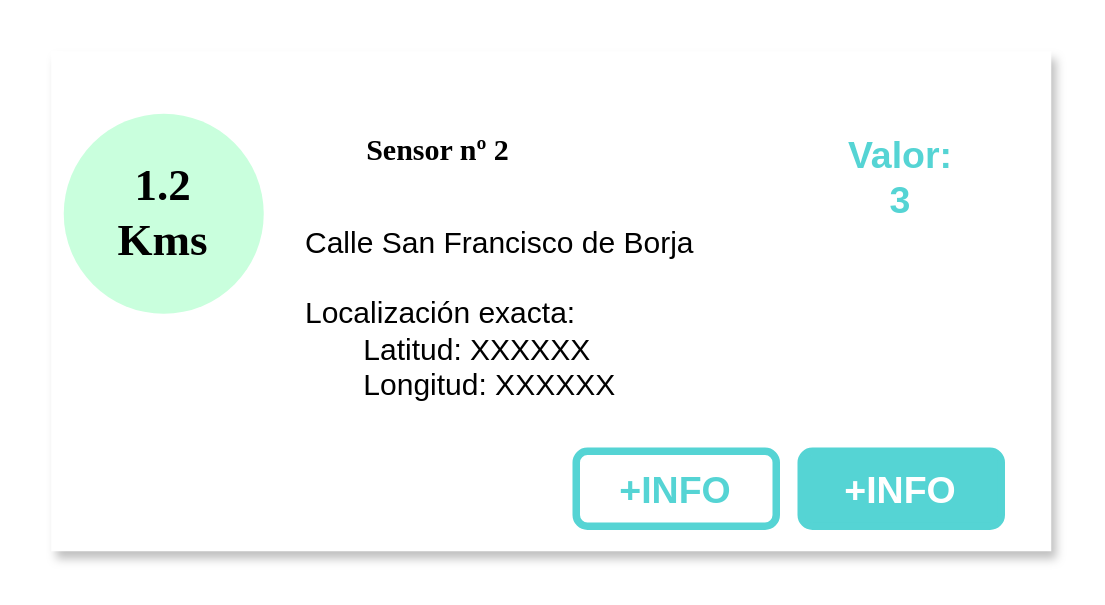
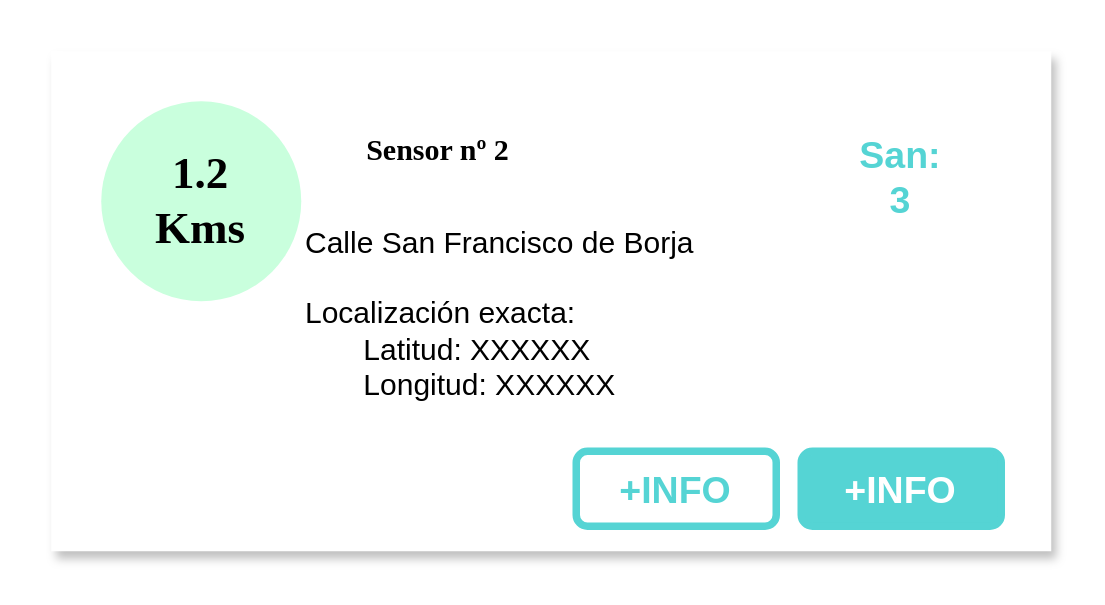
(901, 176) -> (901, 176)
(164, 214) -> (201, 201)
